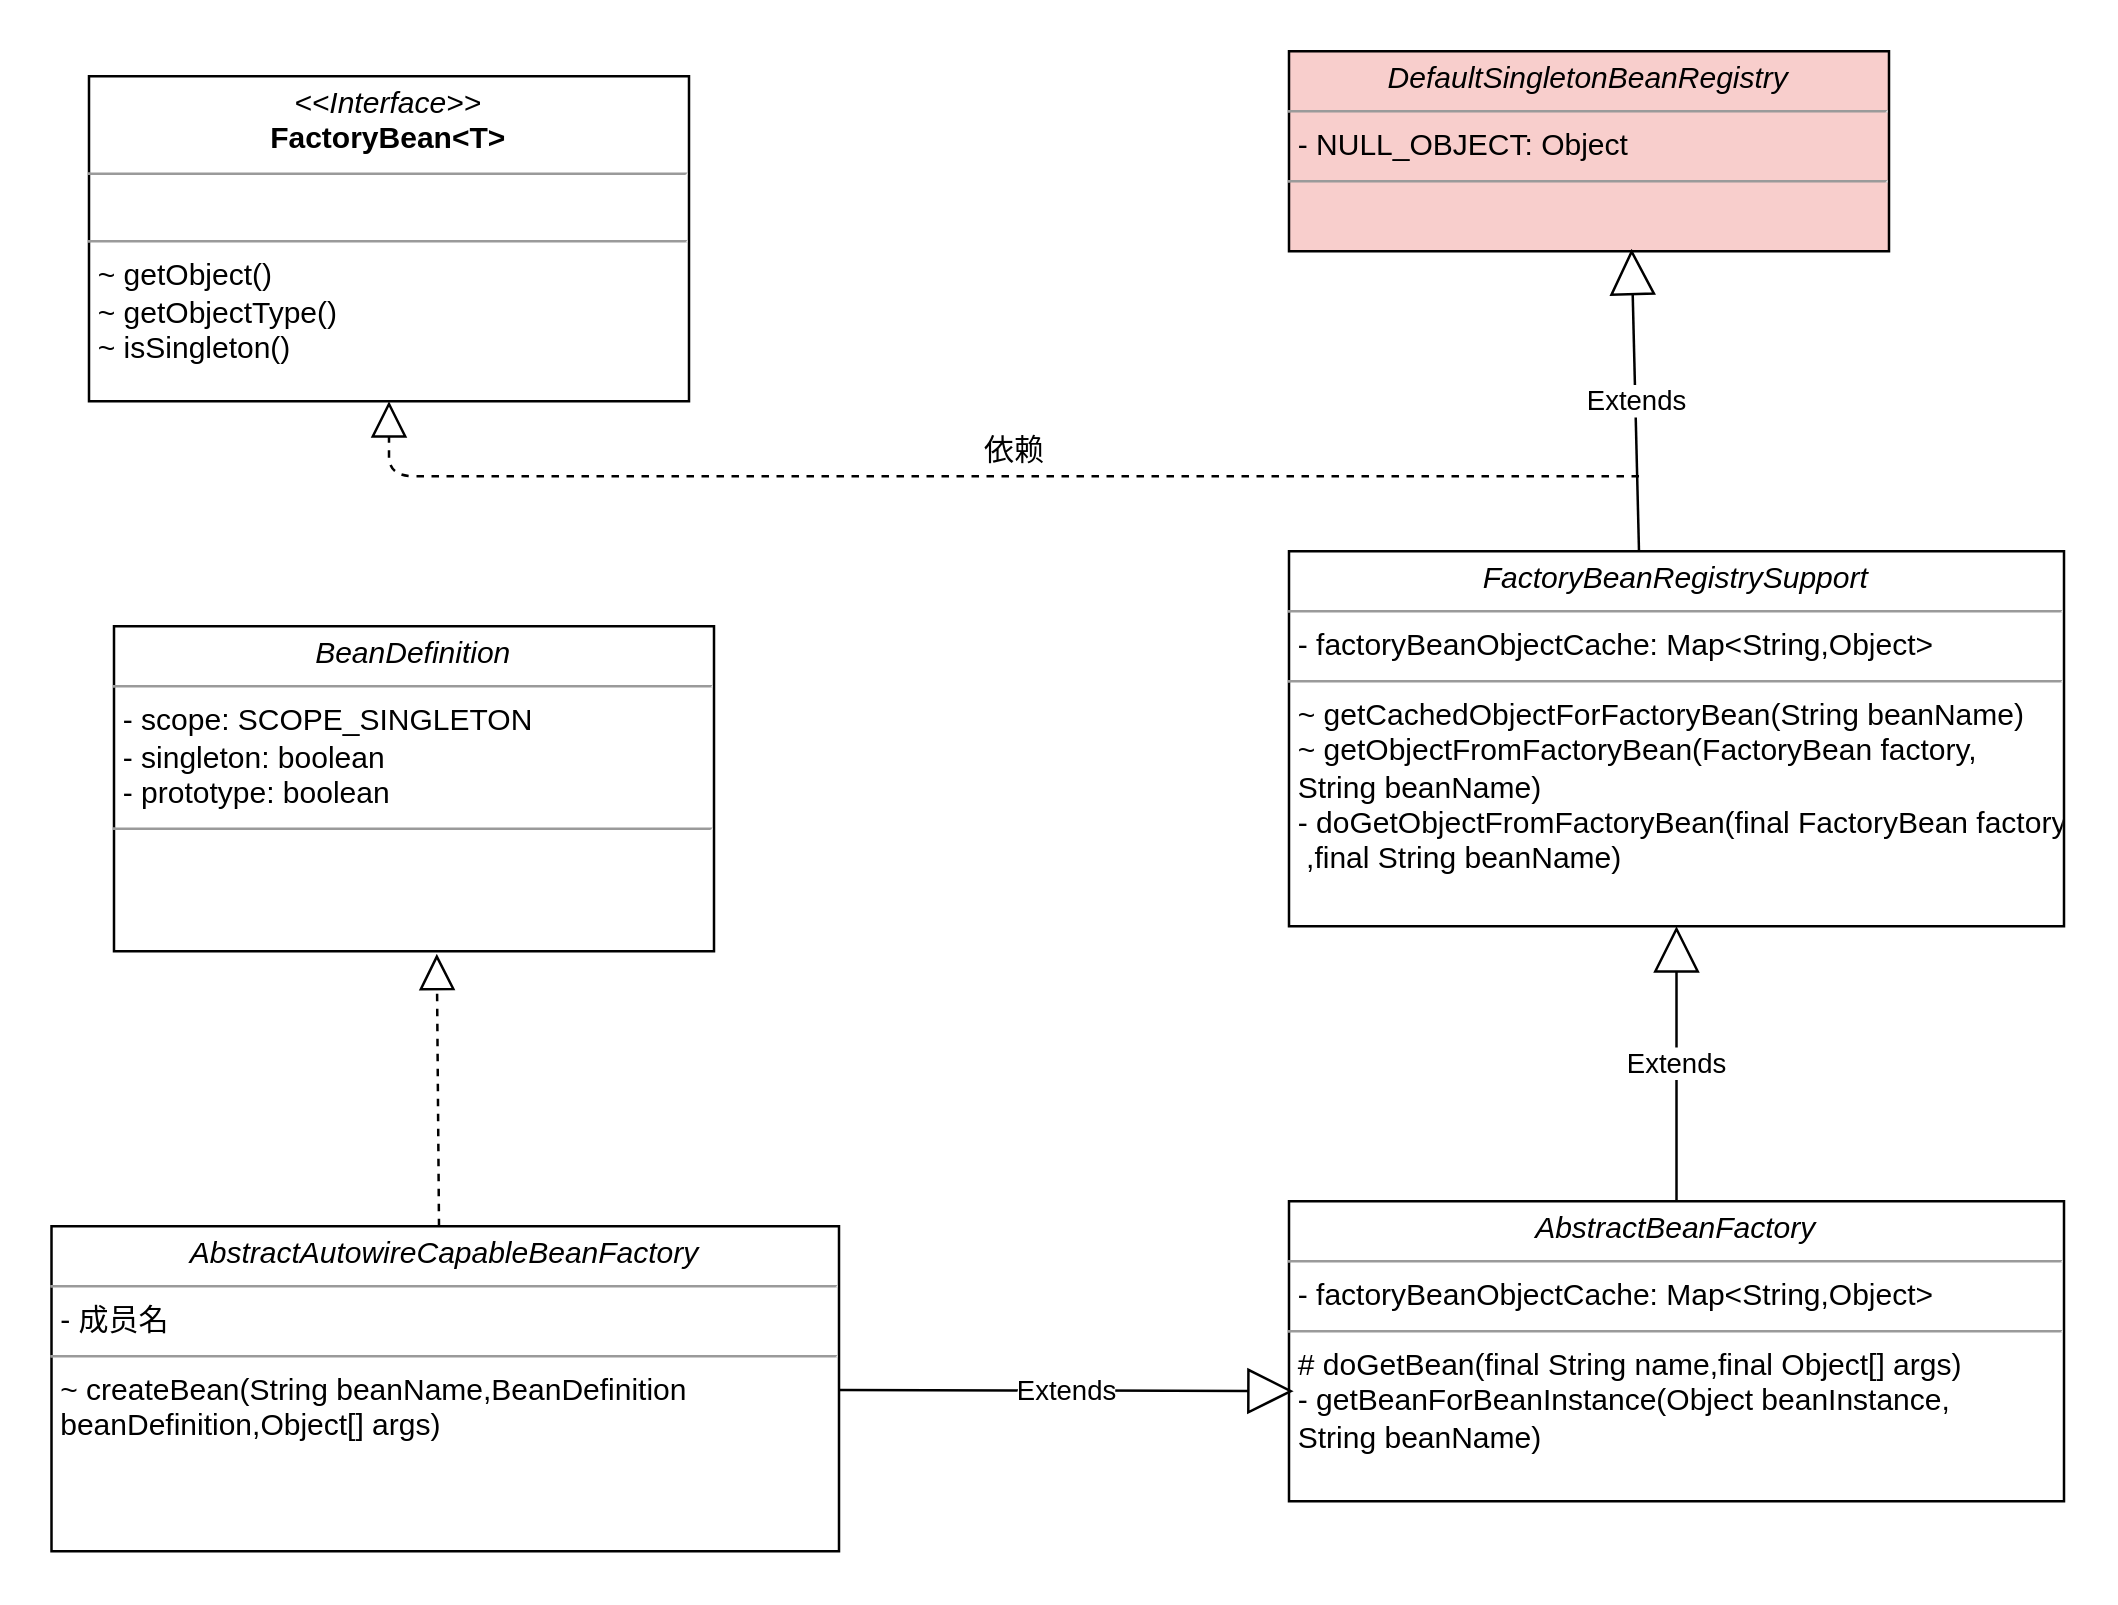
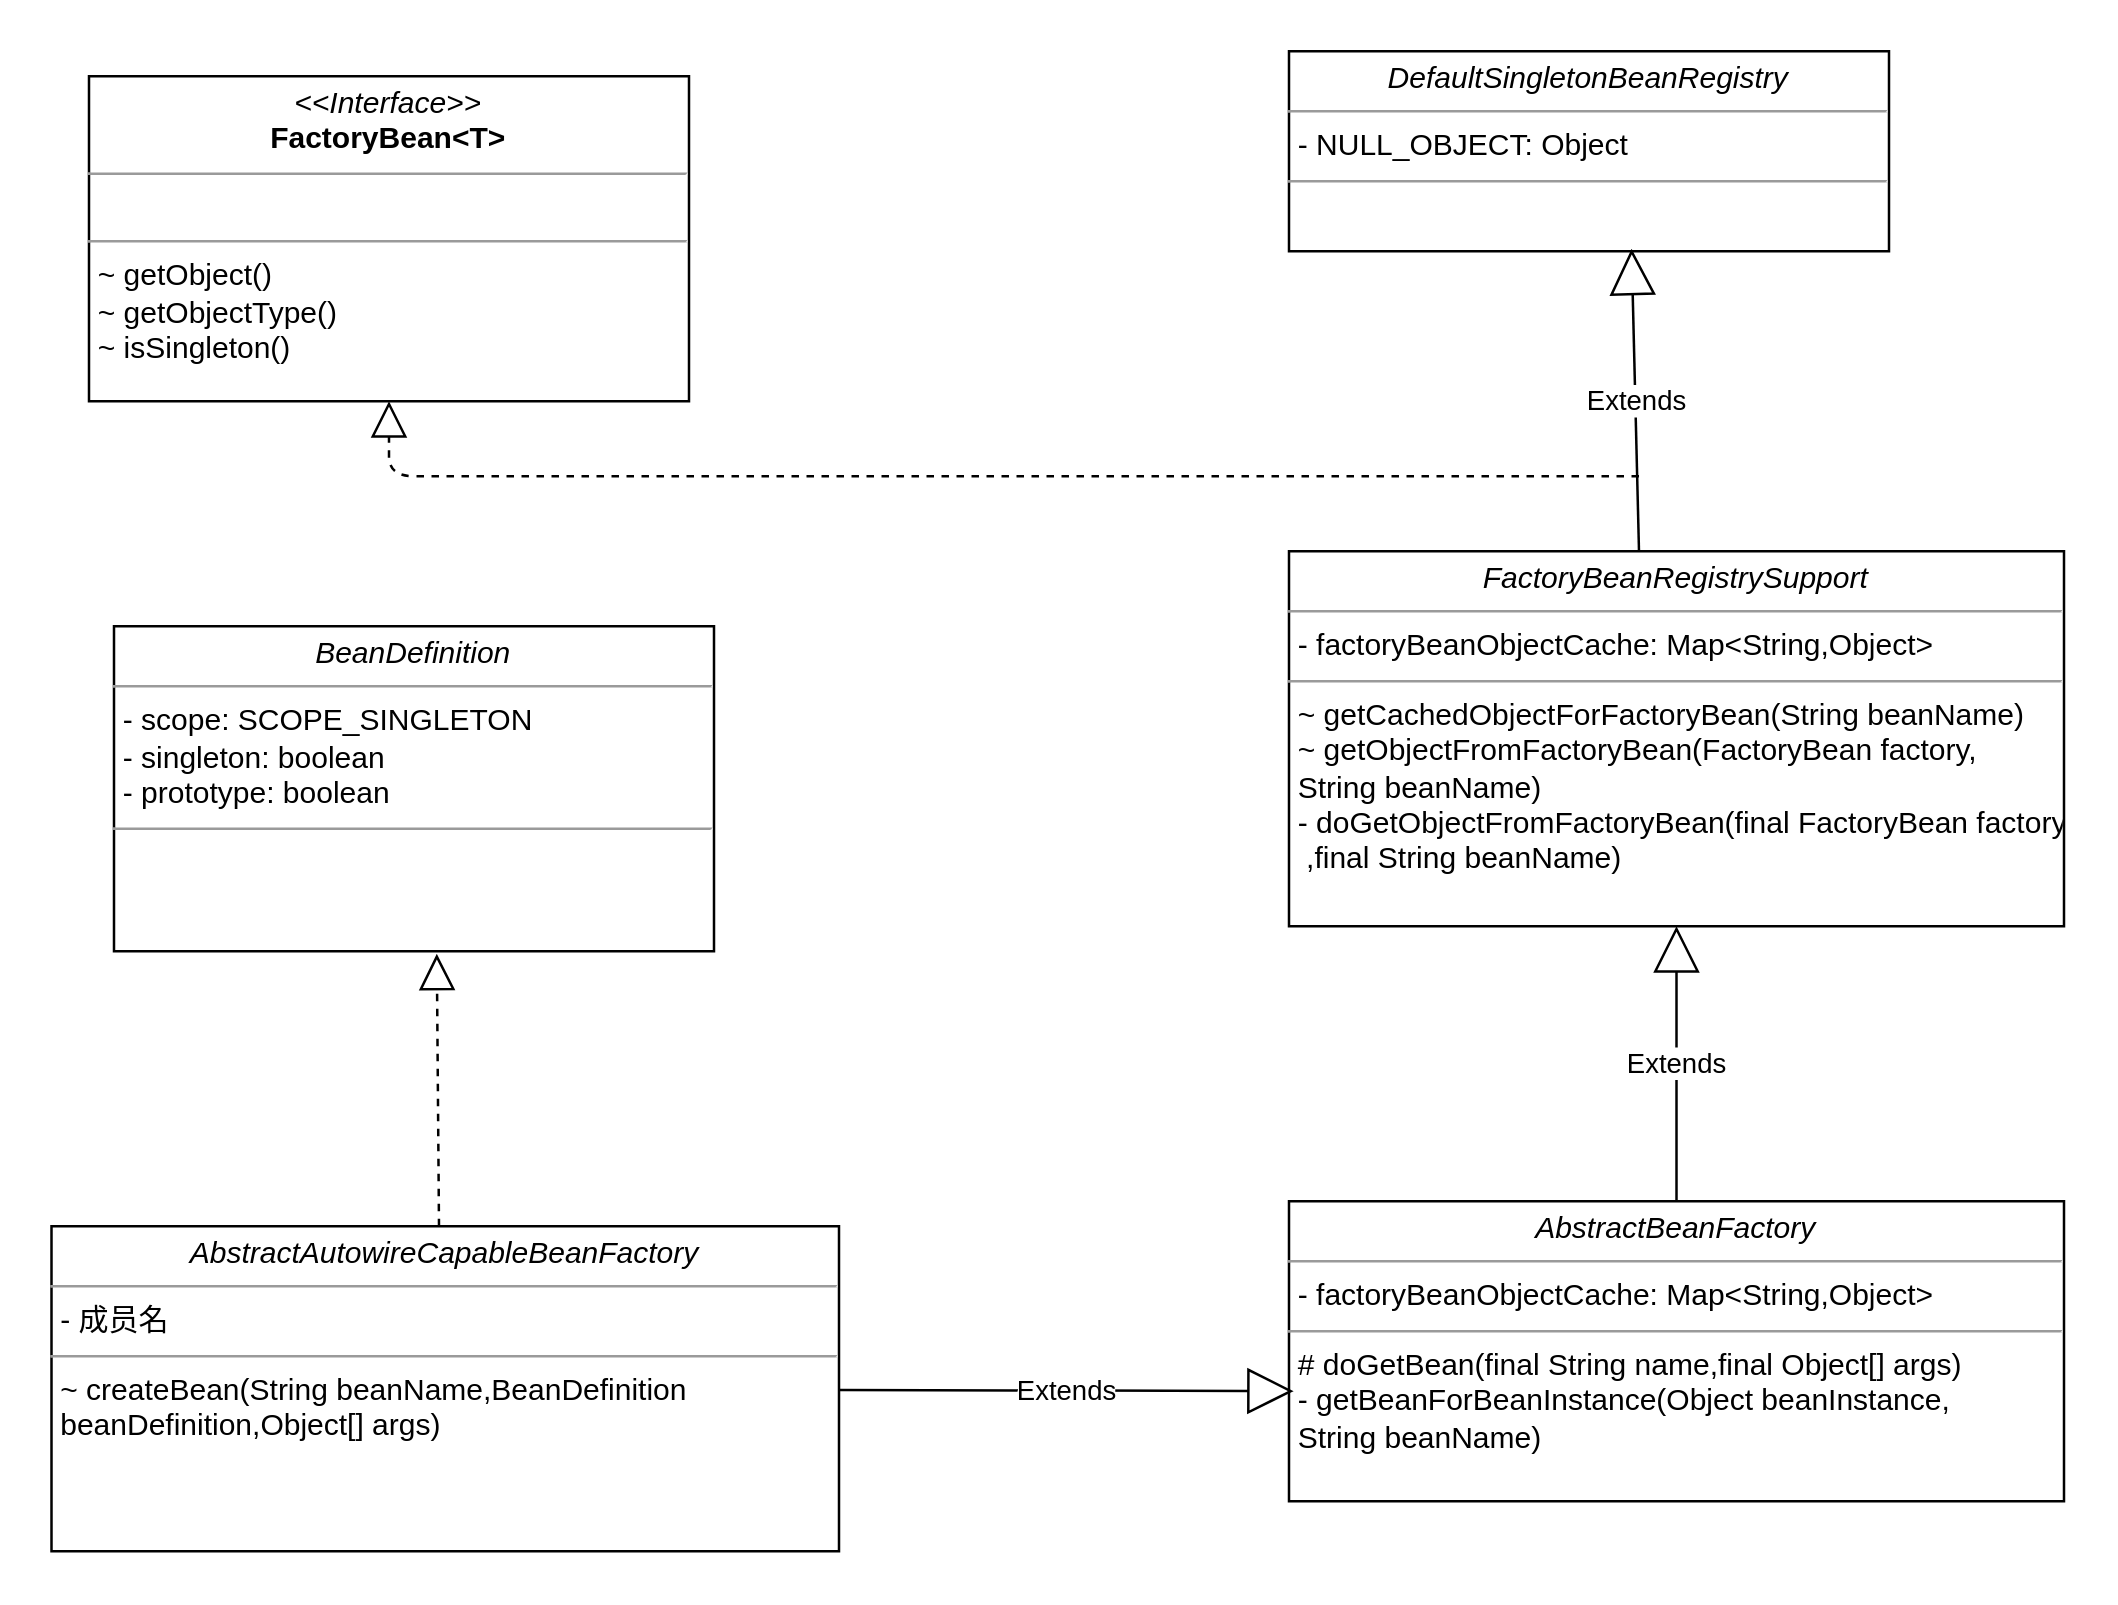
(1589, 151) -> (1589, 151)
(1014, 451) -> none
